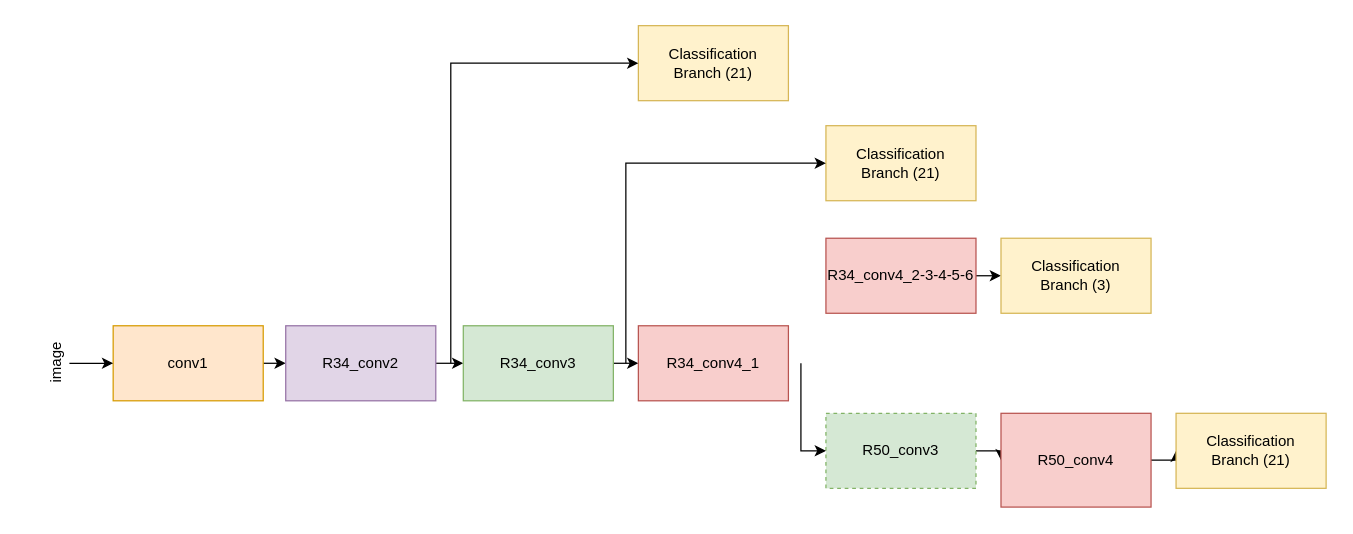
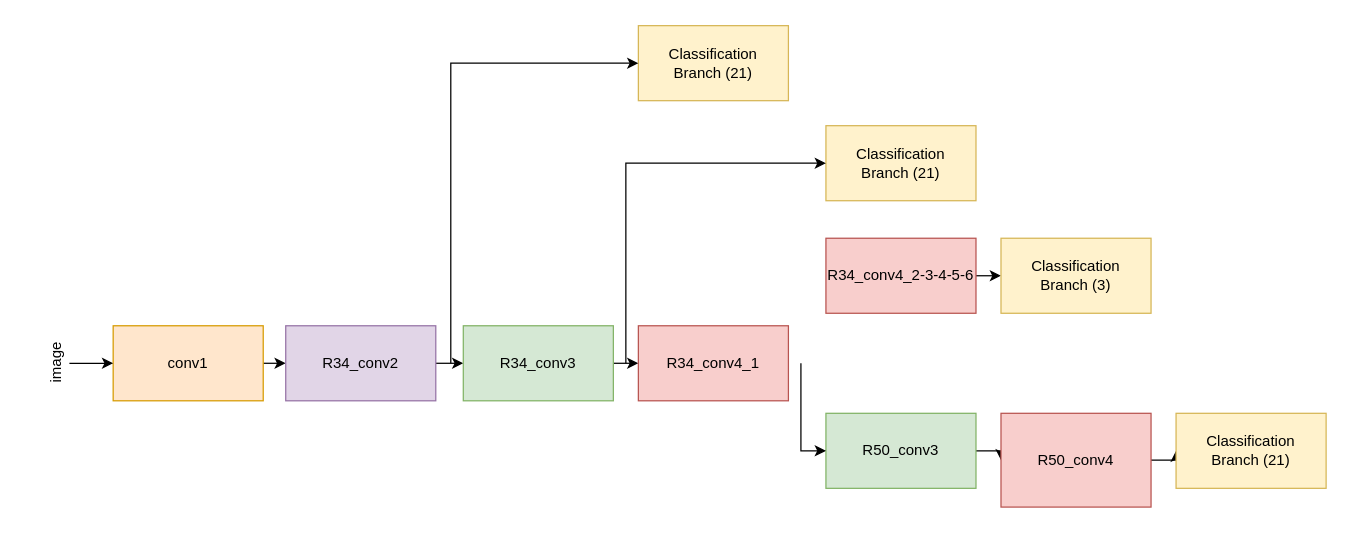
(901, 451) -> (901, 451)
